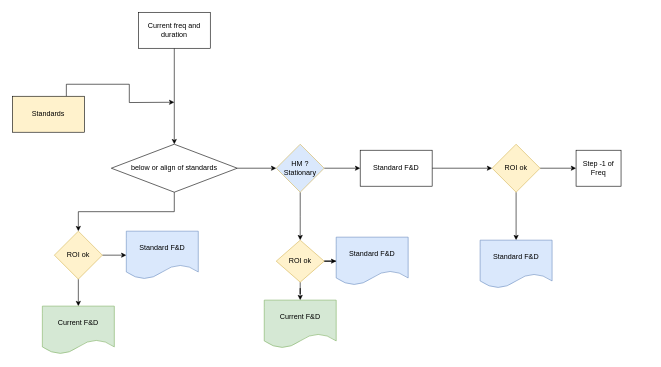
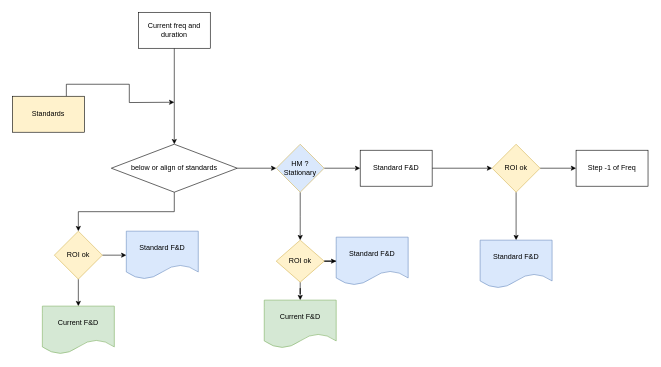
(599, 168) -> (612, 168)
